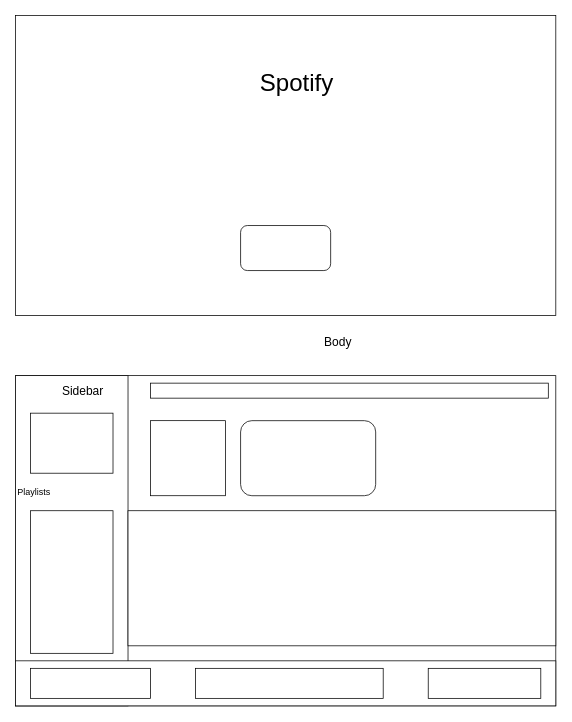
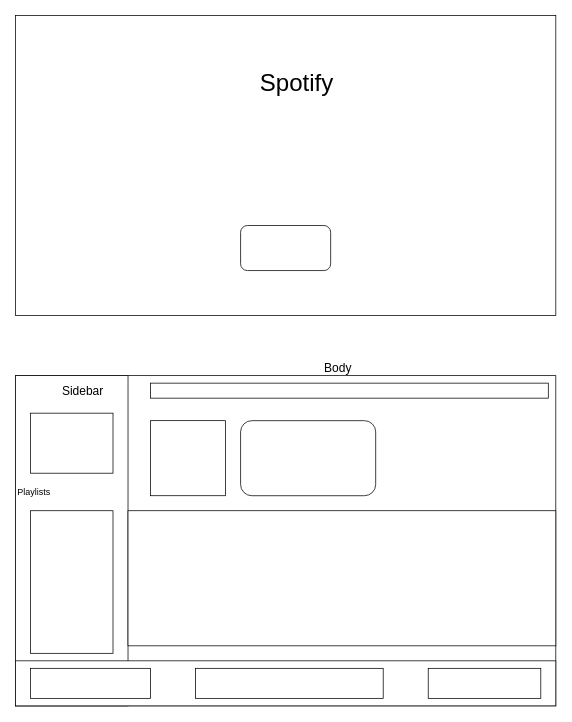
(338, 342) -> (338, 368)
